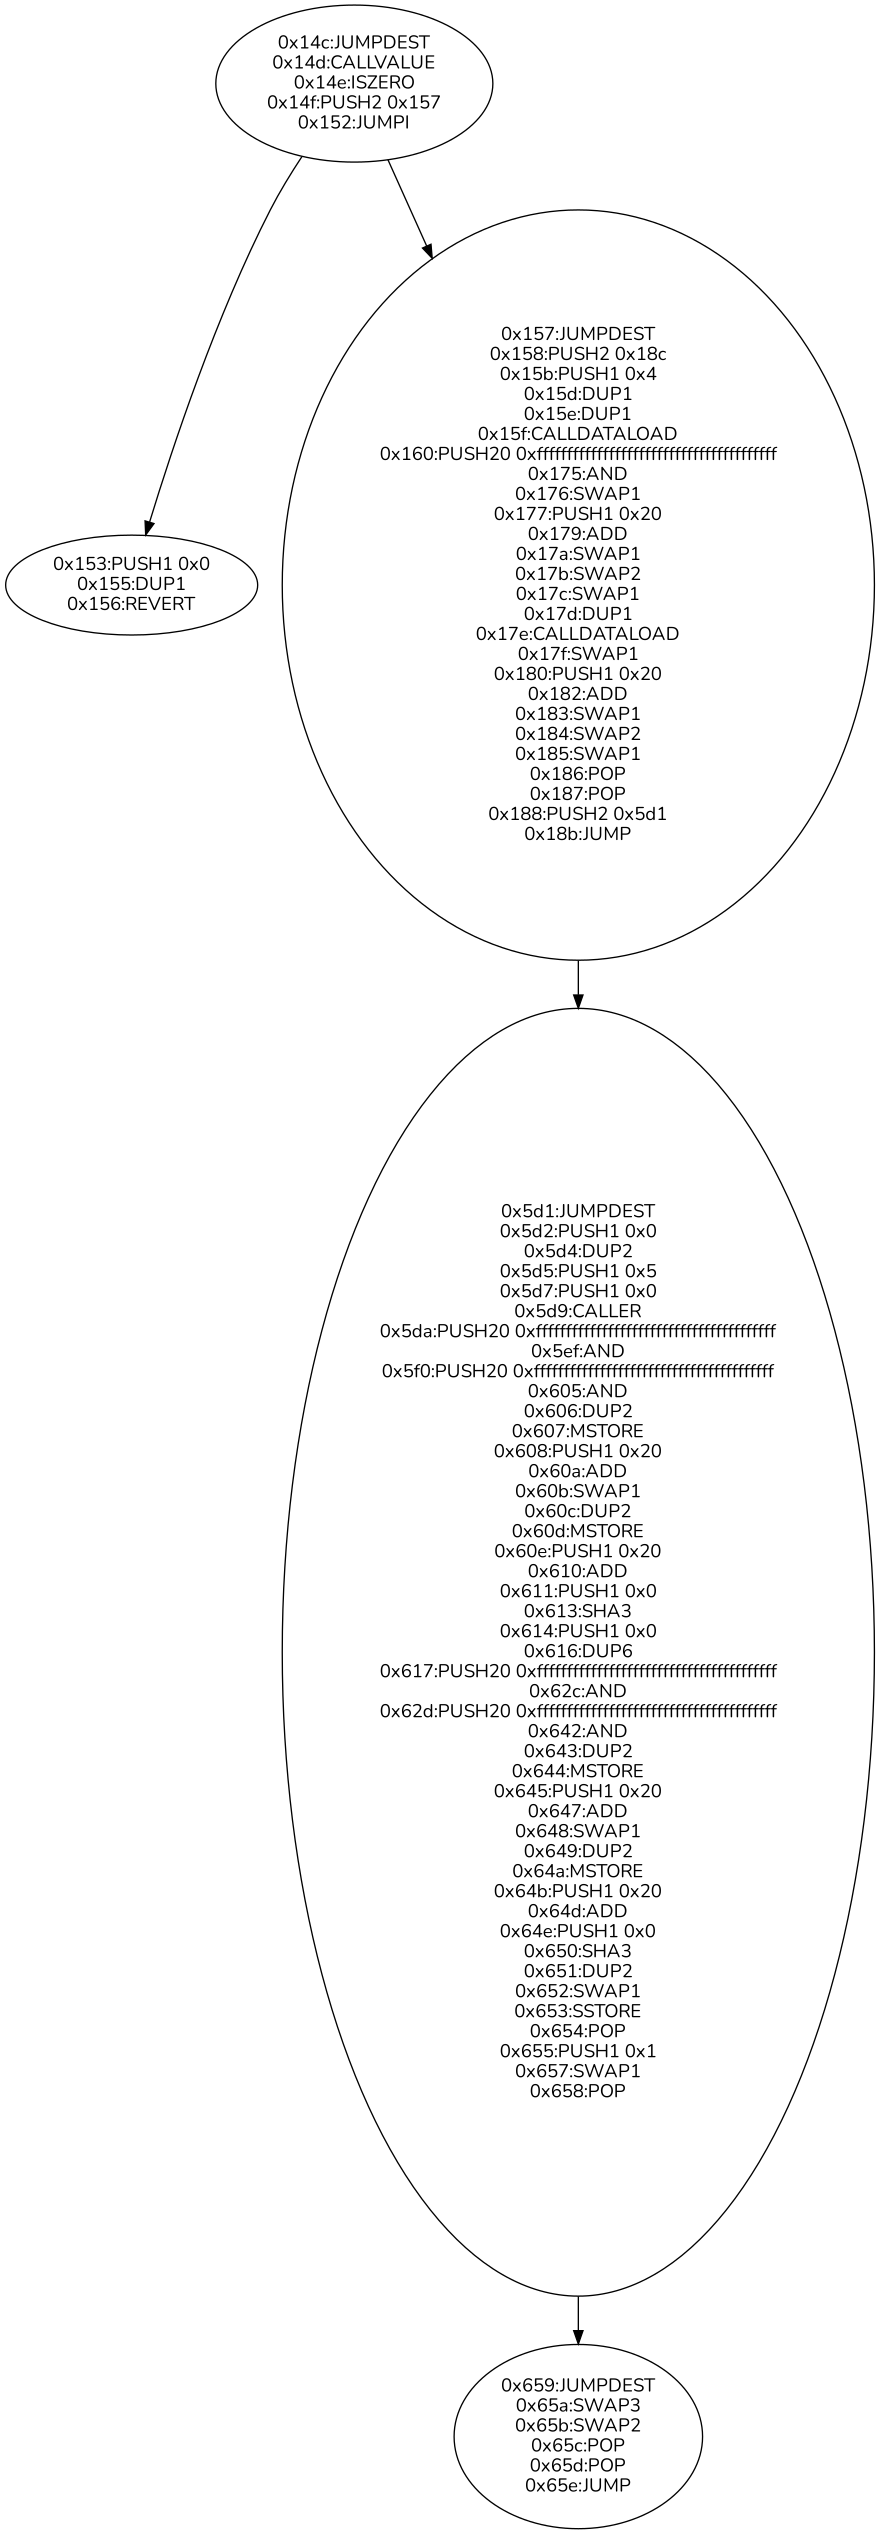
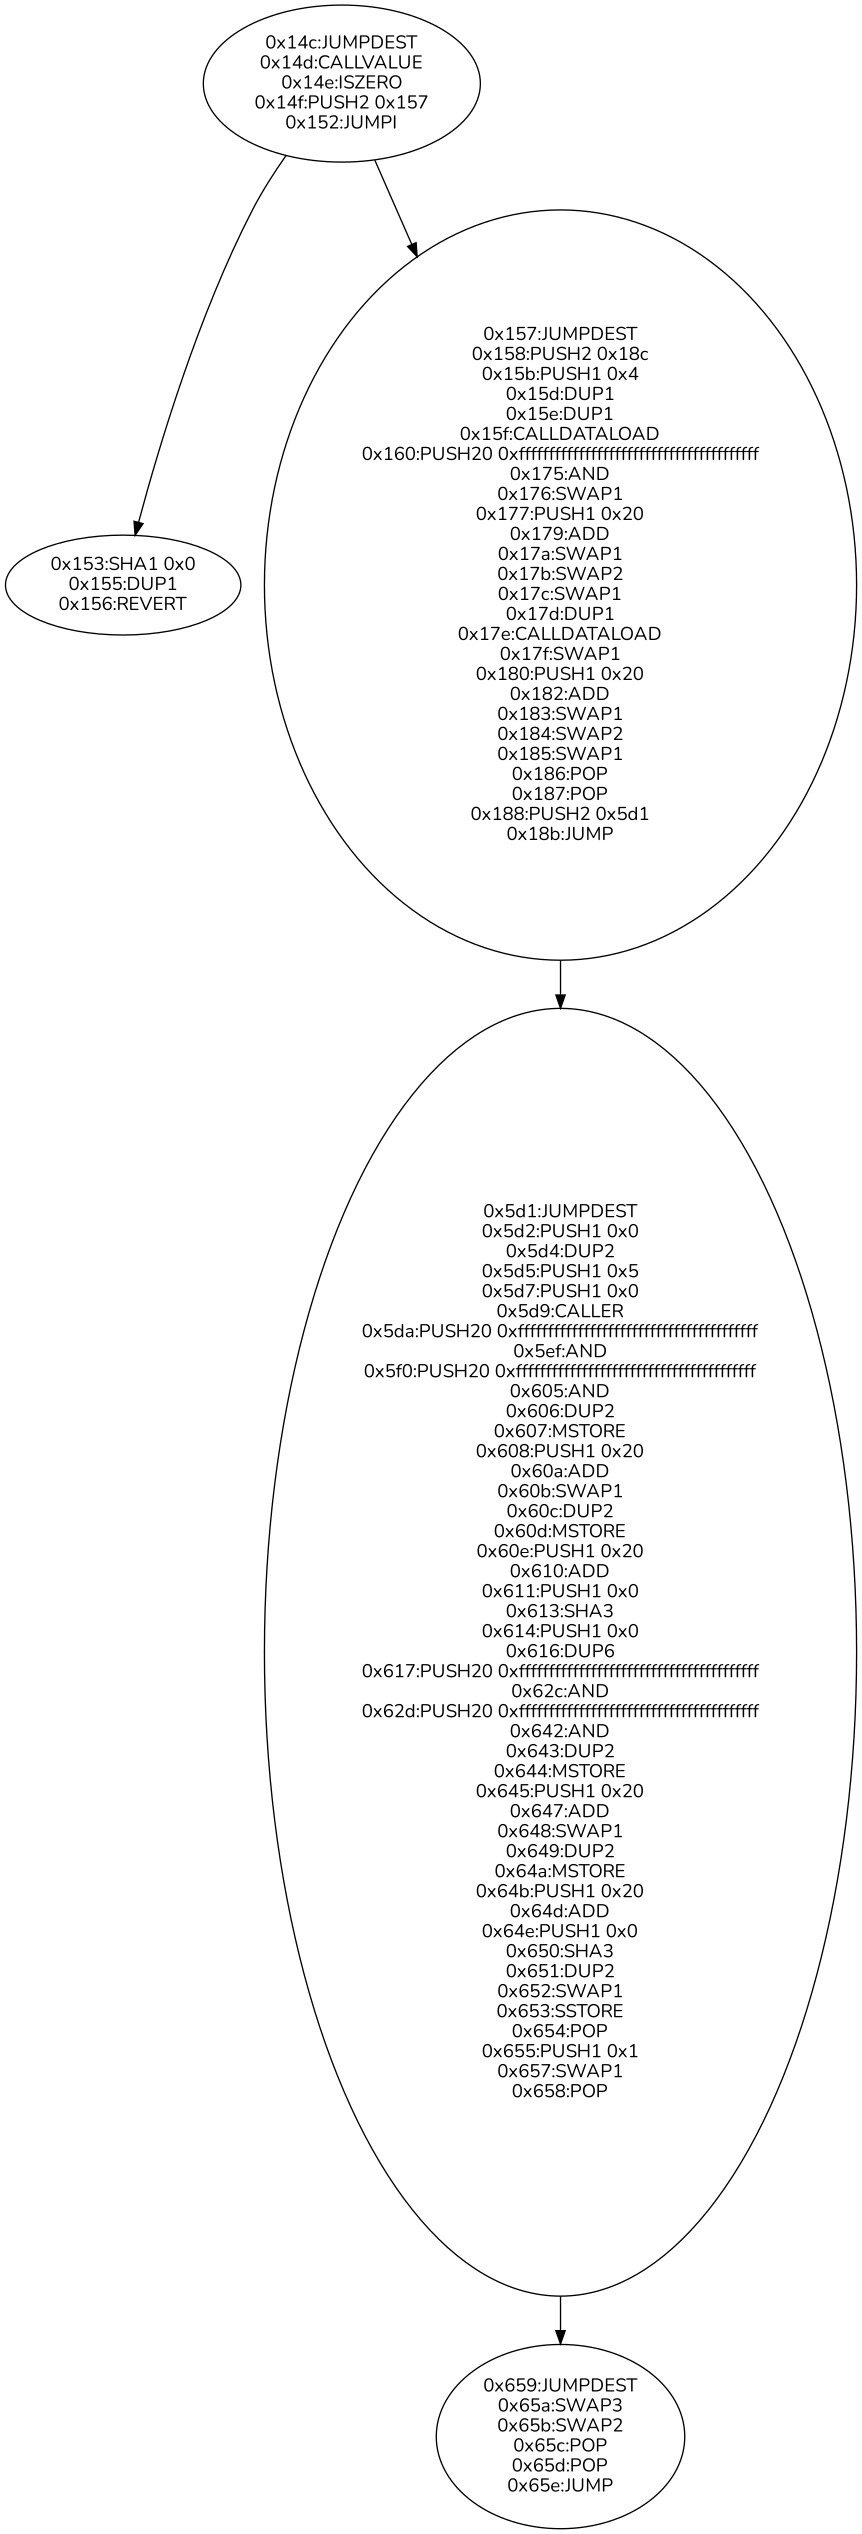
(132, 585) -> (123, 585)
